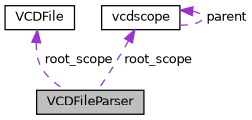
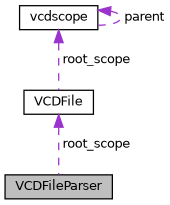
(114, 66) -> (59, 66)
